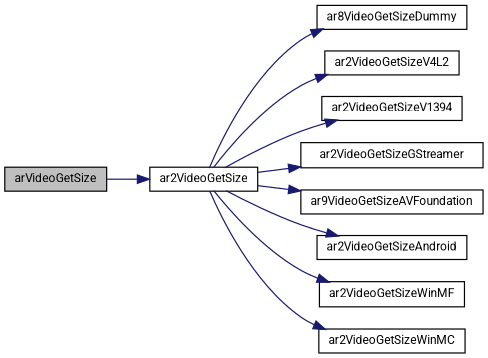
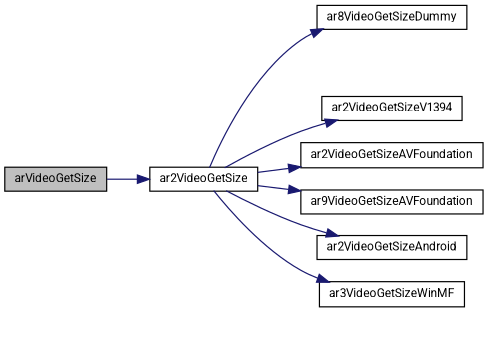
(392, 63) -> none
(392, 155) -> (392, 155)
(392, 294) -> (392, 294)
(392, 341) -> none
